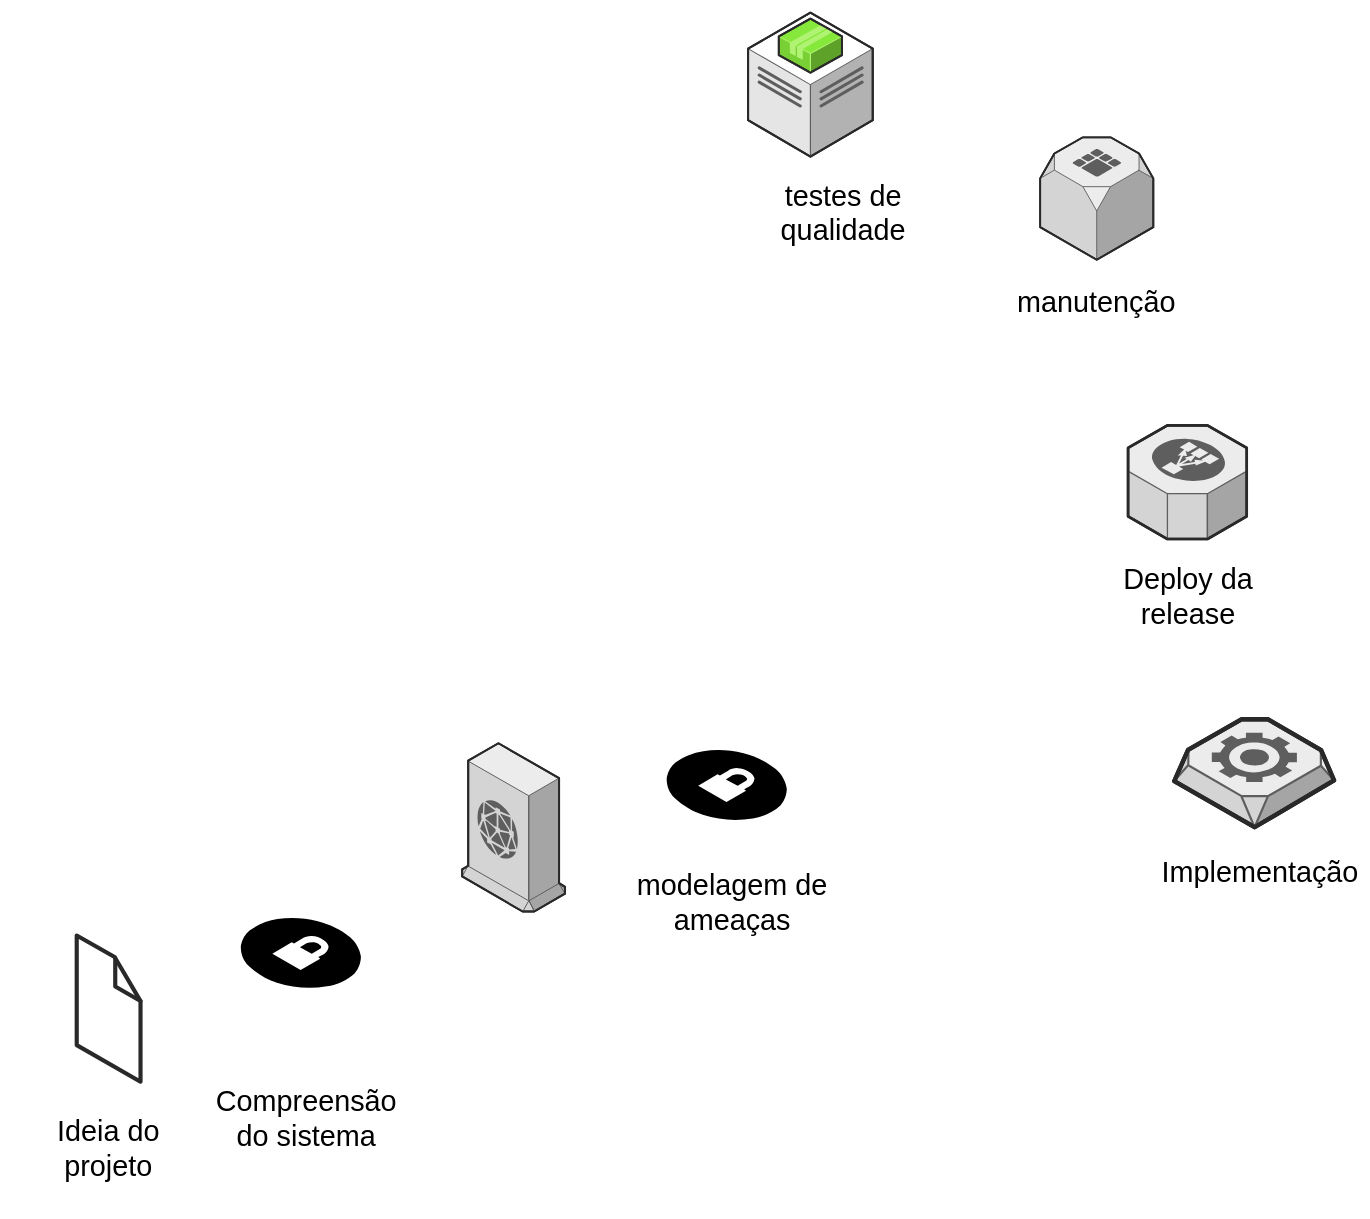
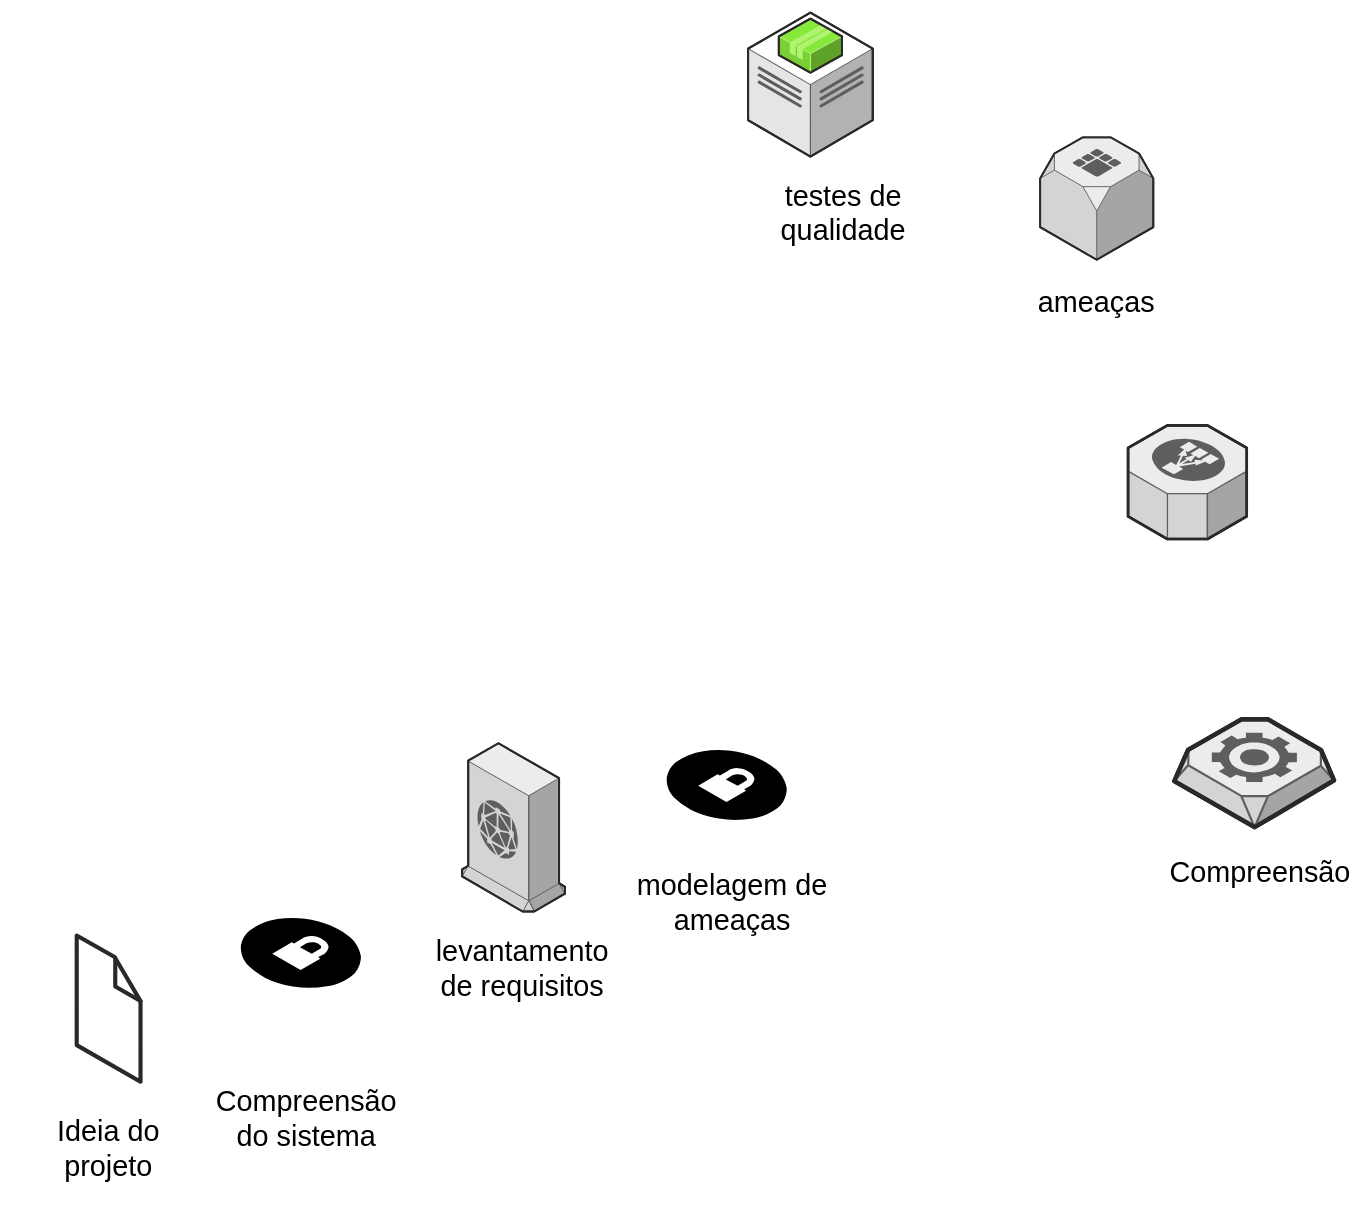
(1097, 302) -> (1097, 302)
(1189, 614) -> none
(1261, 872) -> (1261, 872)
none -> (523, 986)
